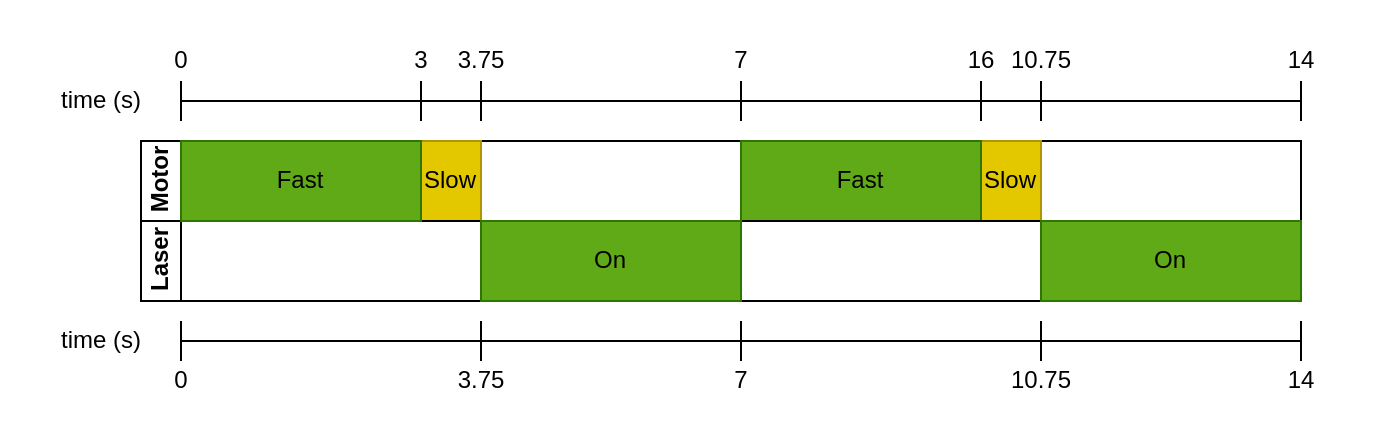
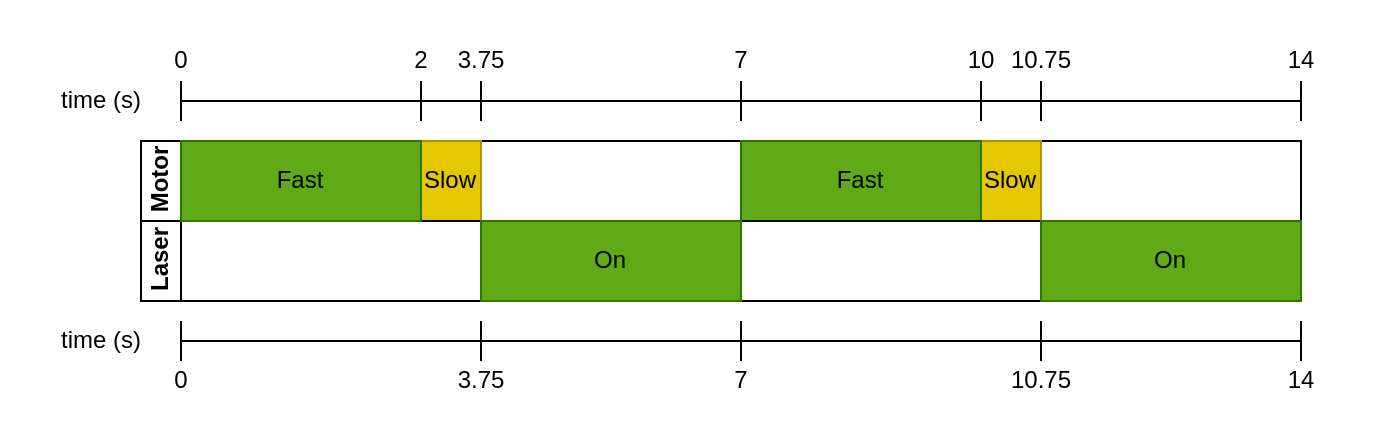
(422, 61) -> (422, 61)
(982, 61) -> (982, 61)
